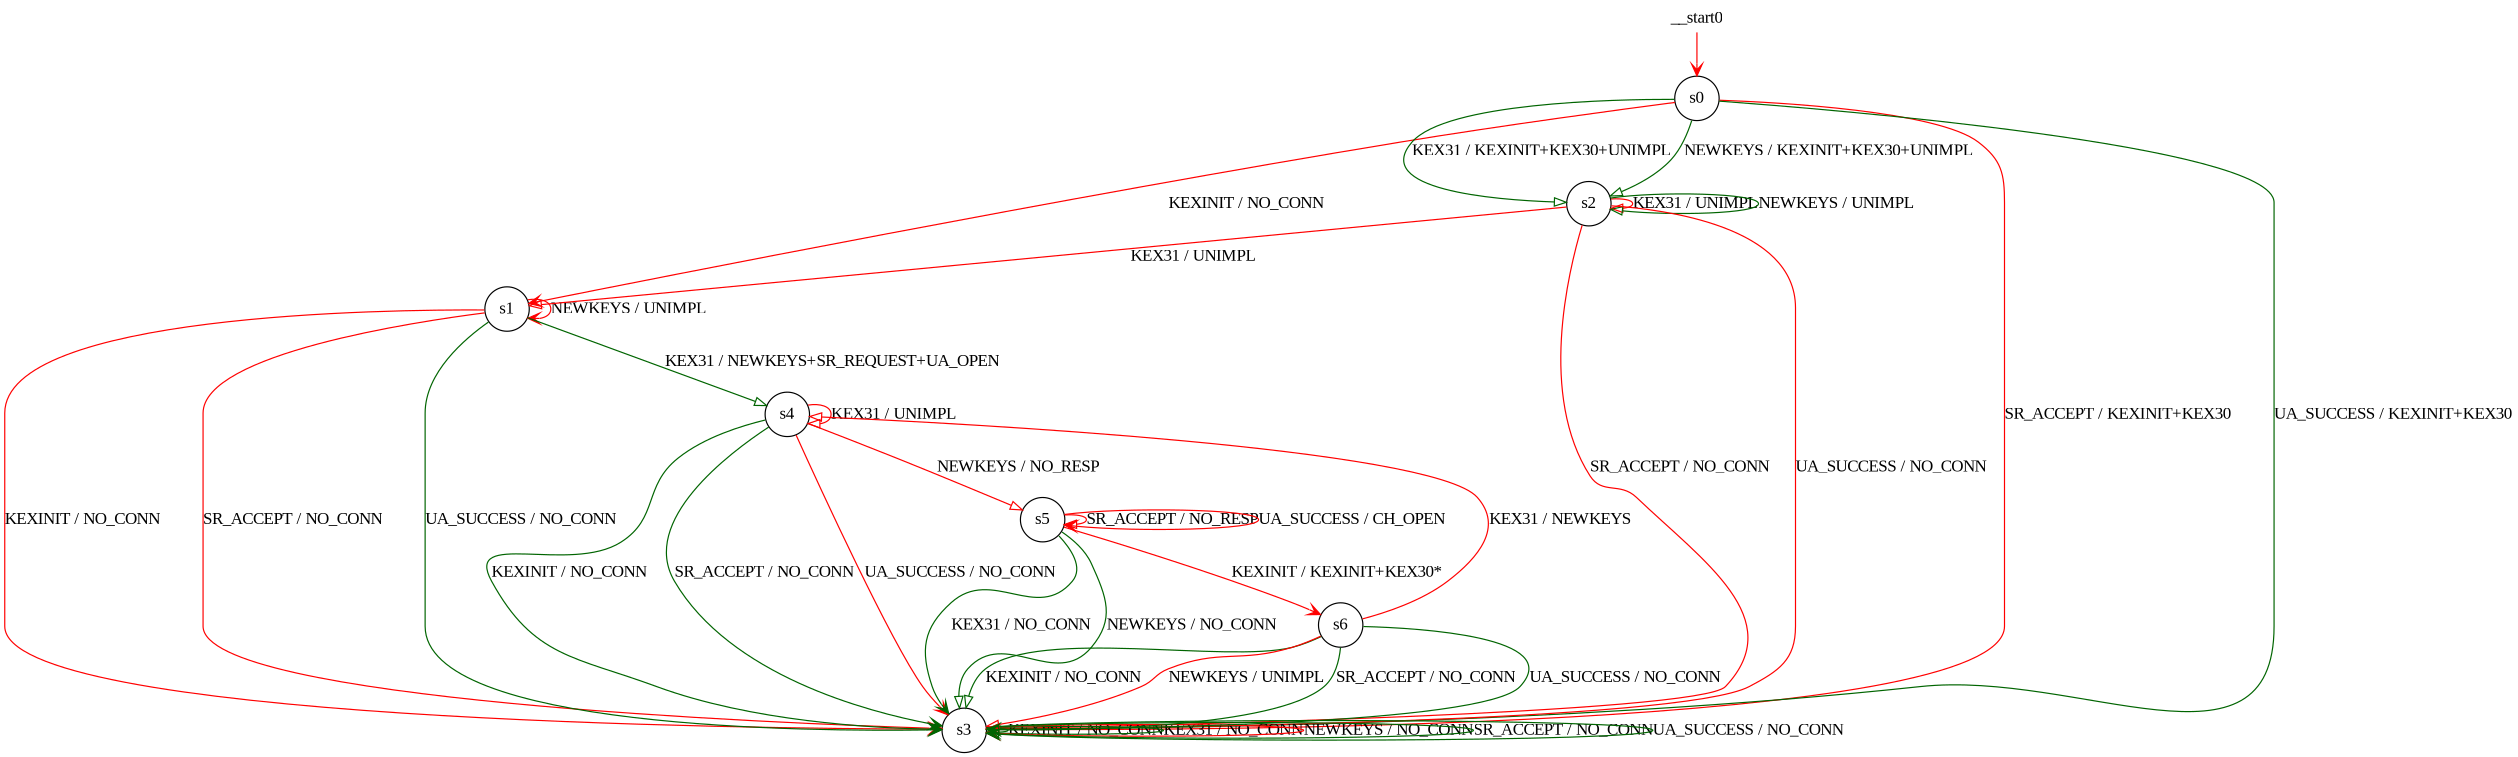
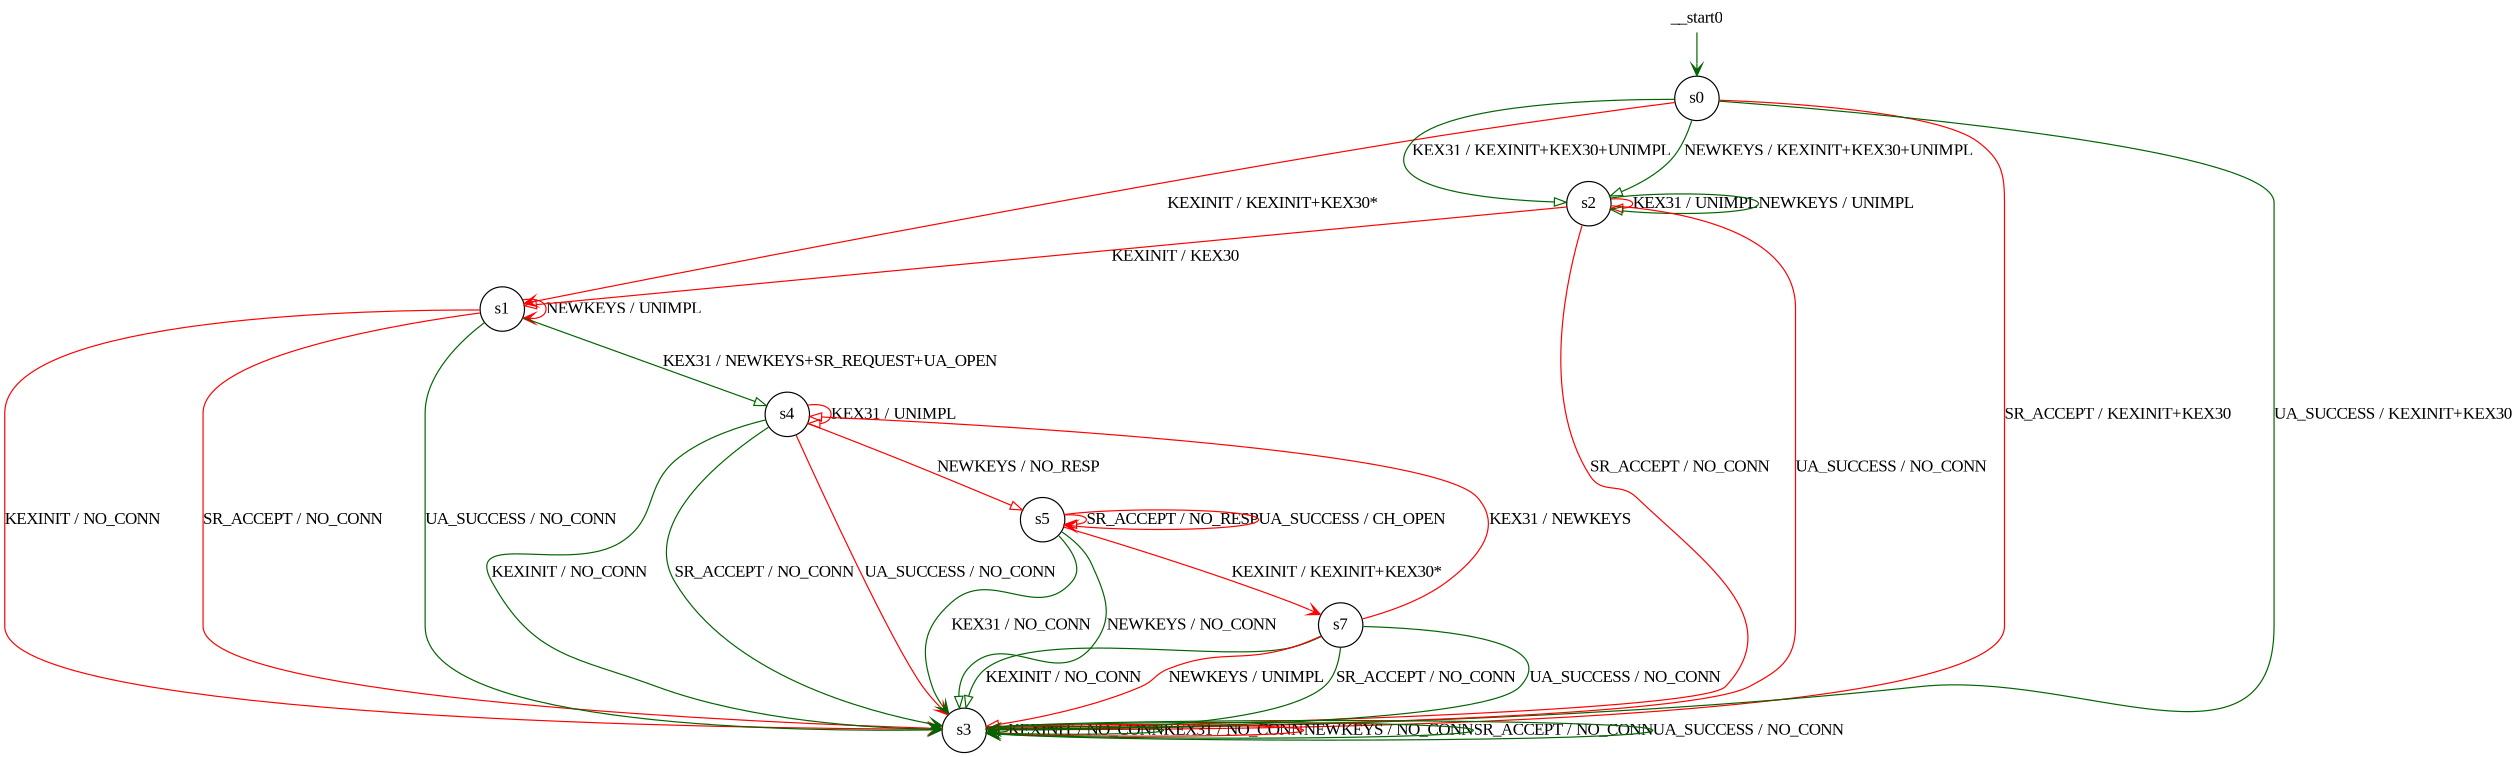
(1697, 48) -> (1697, 48)
(1246, 204) -> (1273, 204)
(1193, 256) -> (1176, 256)
(1341, 625) -> (1341, 625)
